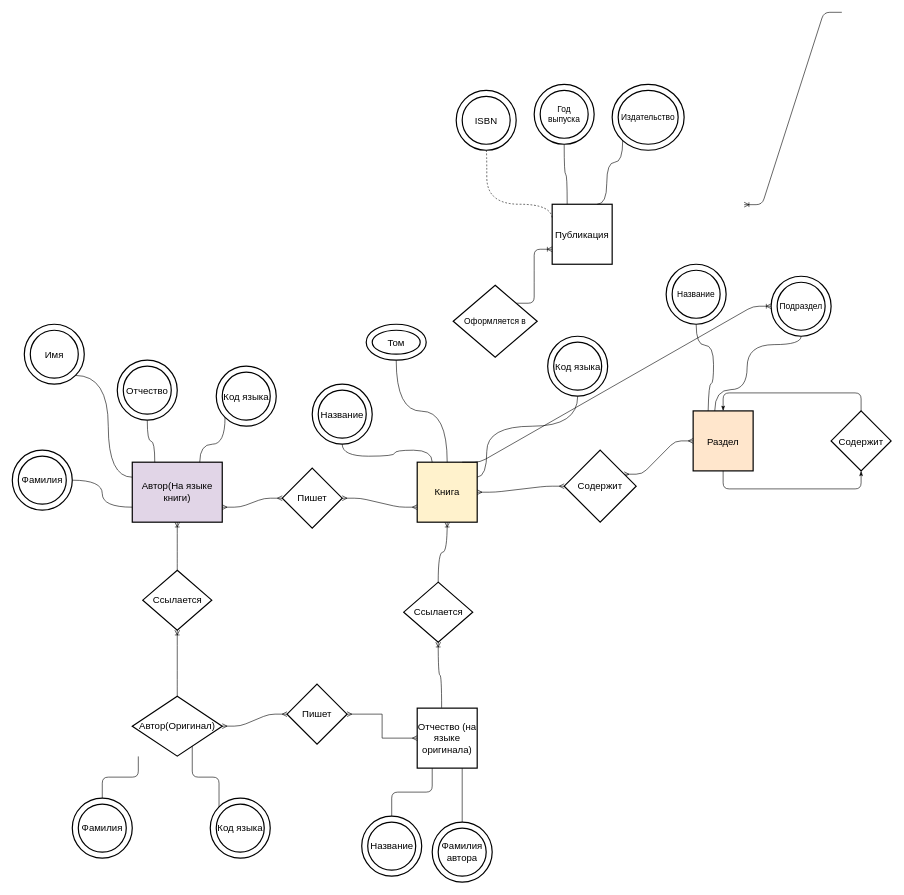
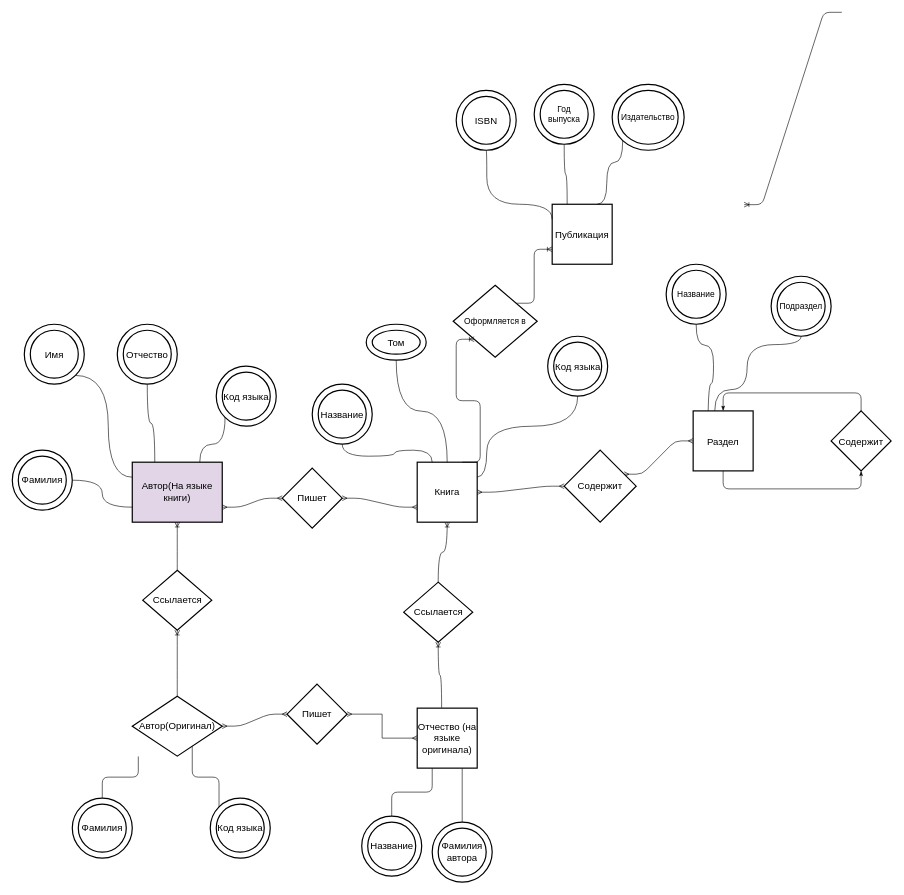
(497, 199) -> (497, 199)
(623, 381) -> (466, 401)
(147, 390) -> (147, 354)
(723, 441) -> (723, 441)
(447, 492) -> (447, 492)
